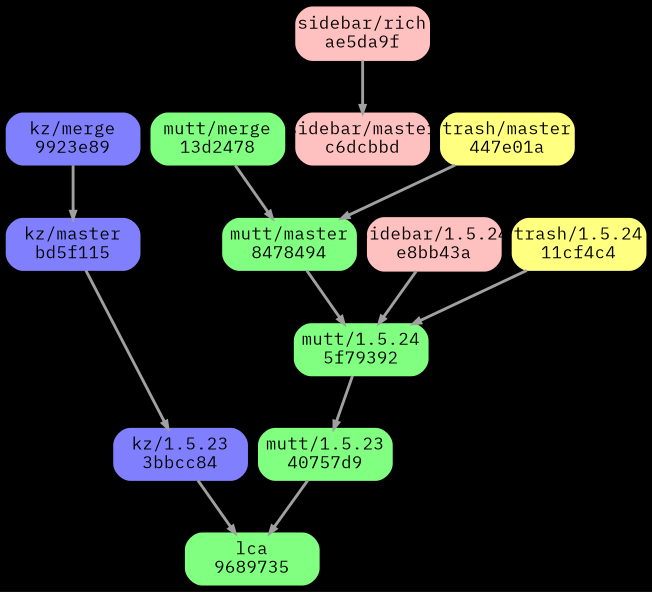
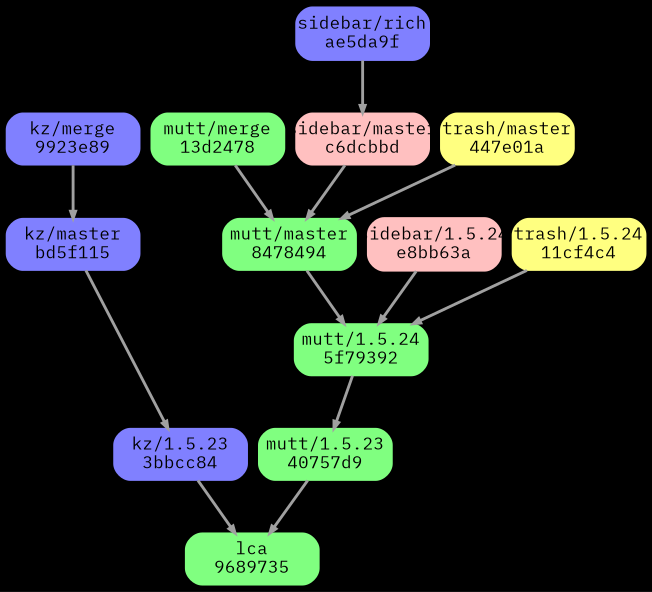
(363, 34) -> (363, 34)
none -> (328, 189)
(434, 244) -> (434, 244)
